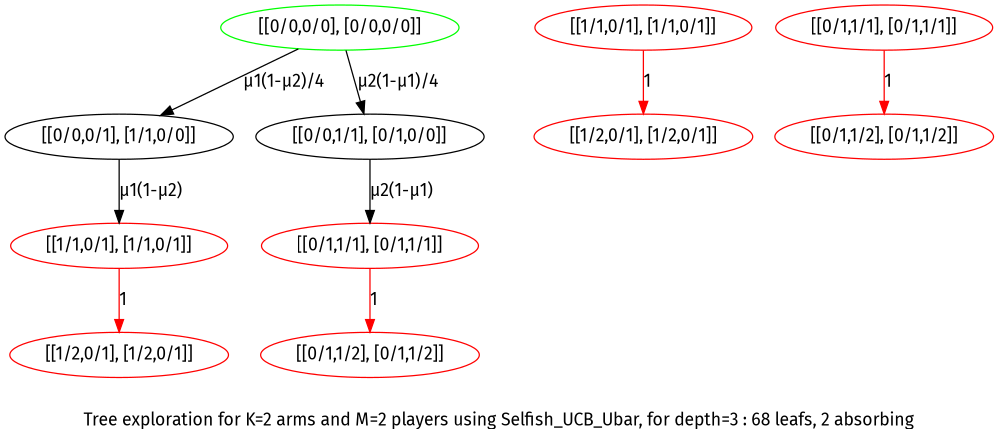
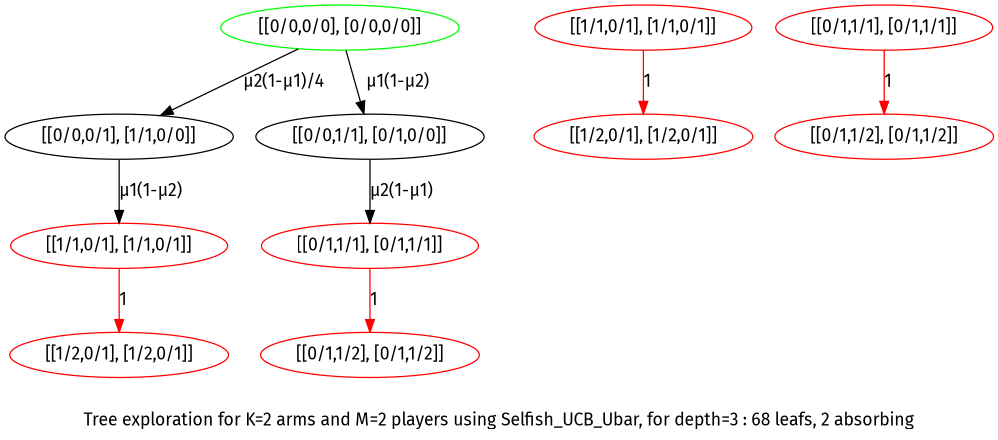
(284, 82) -> (284, 82)
(398, 82) -> (398, 82)
